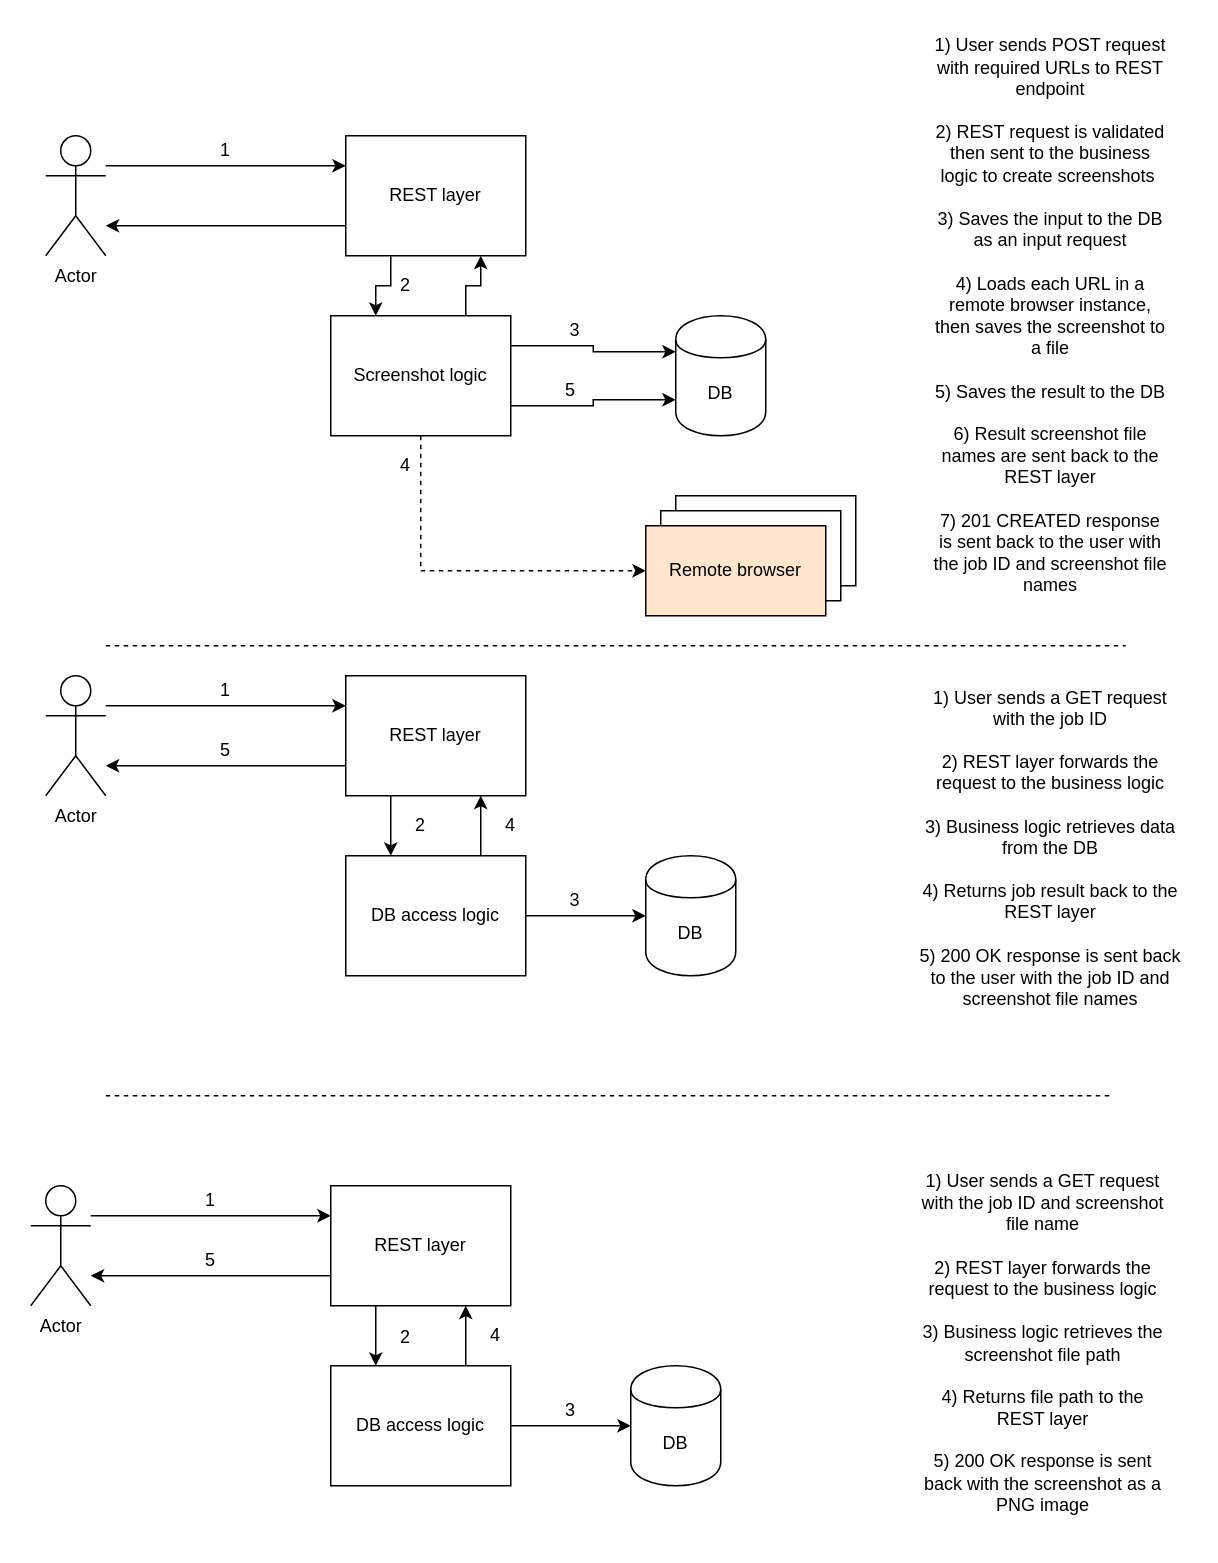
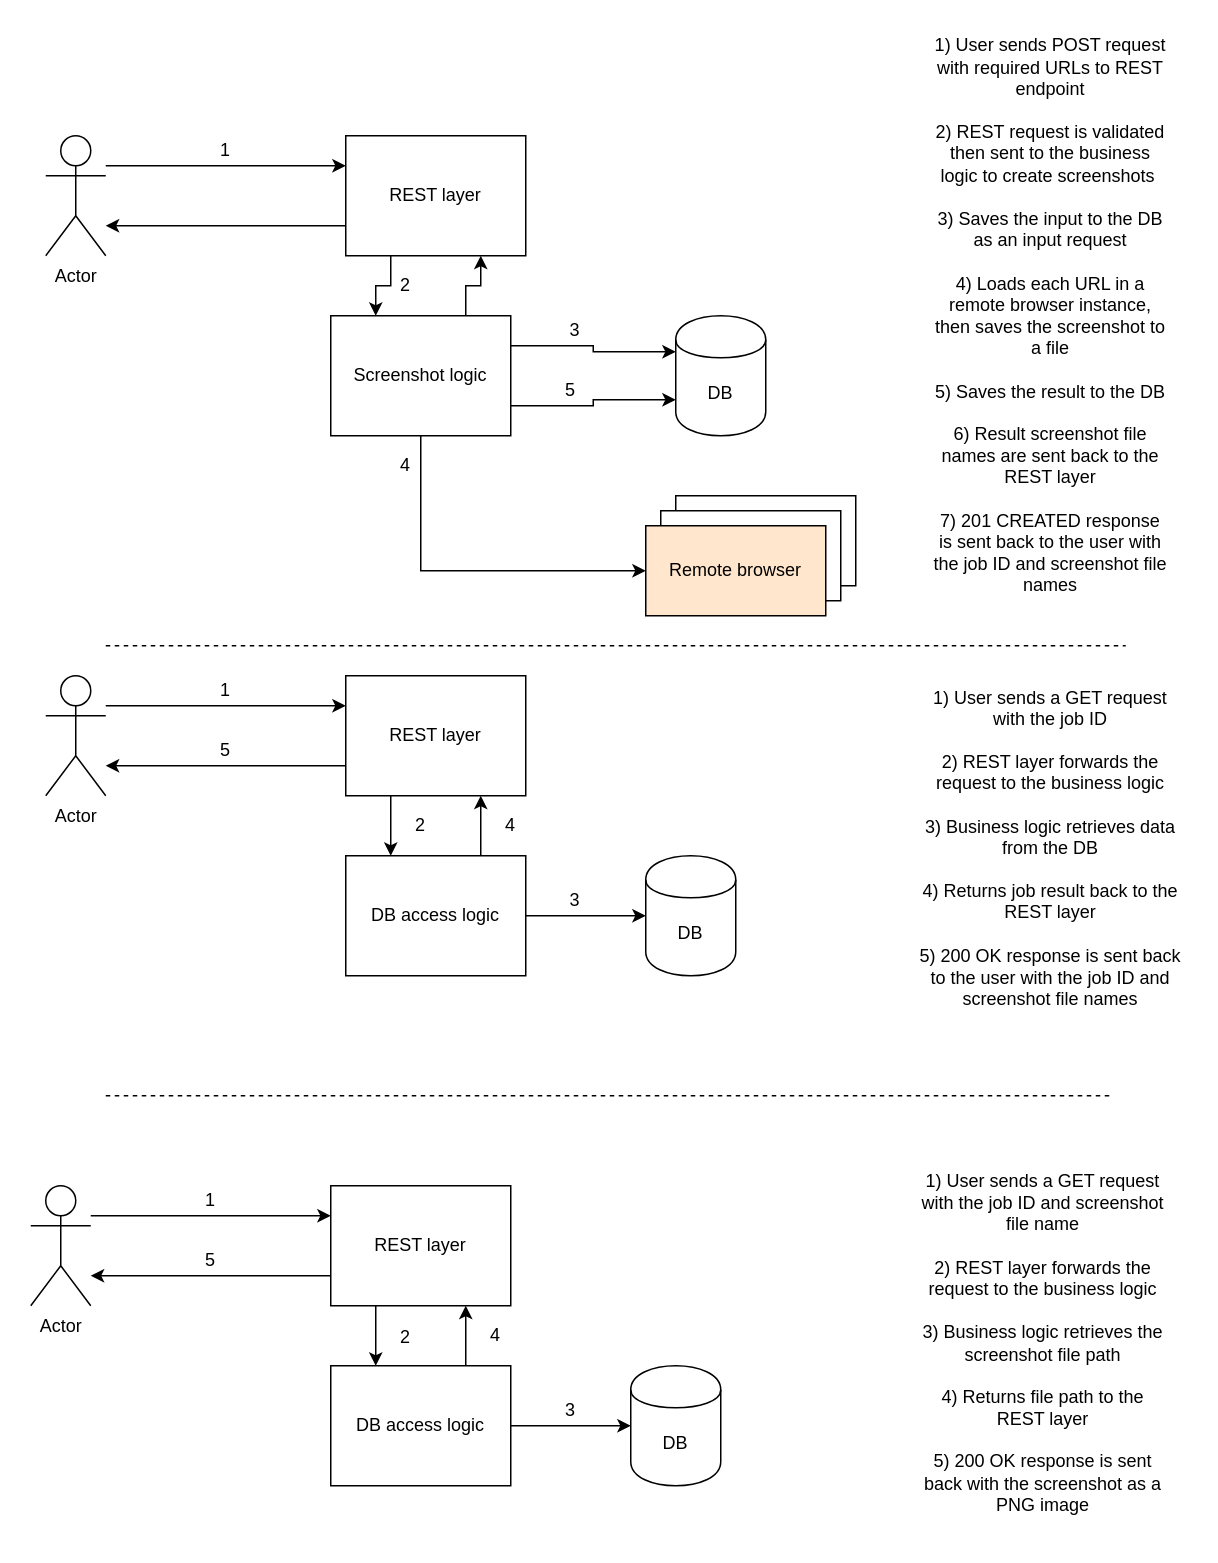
(462, 571) -> (462, 571)
